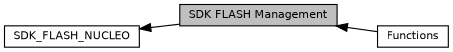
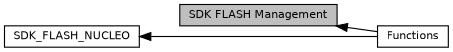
(165, 26) -> (264, 37)
